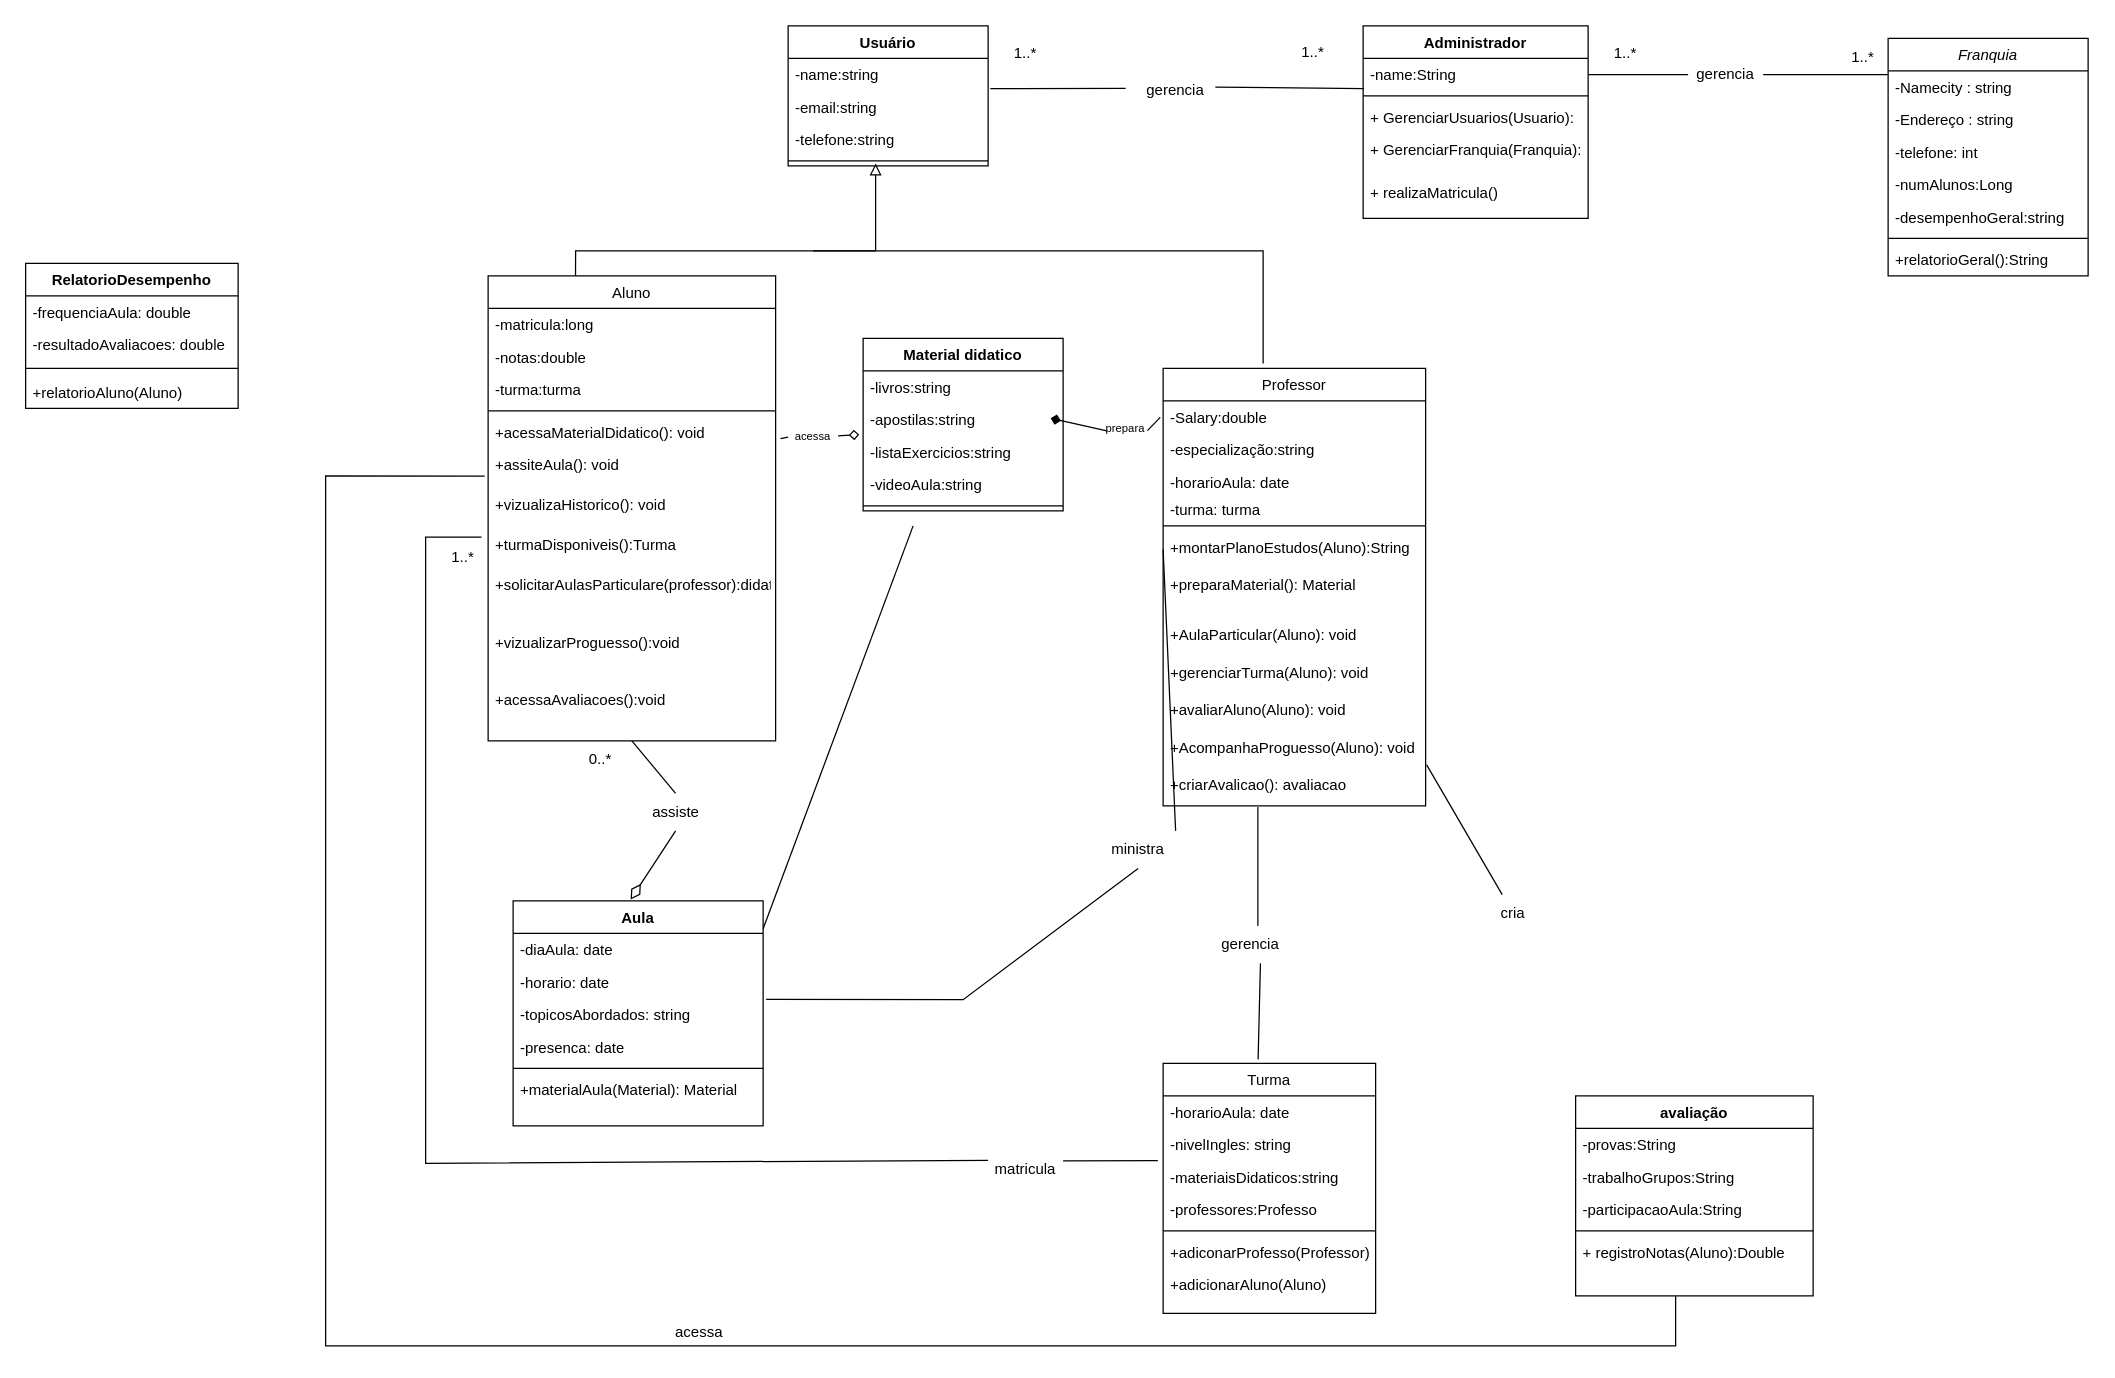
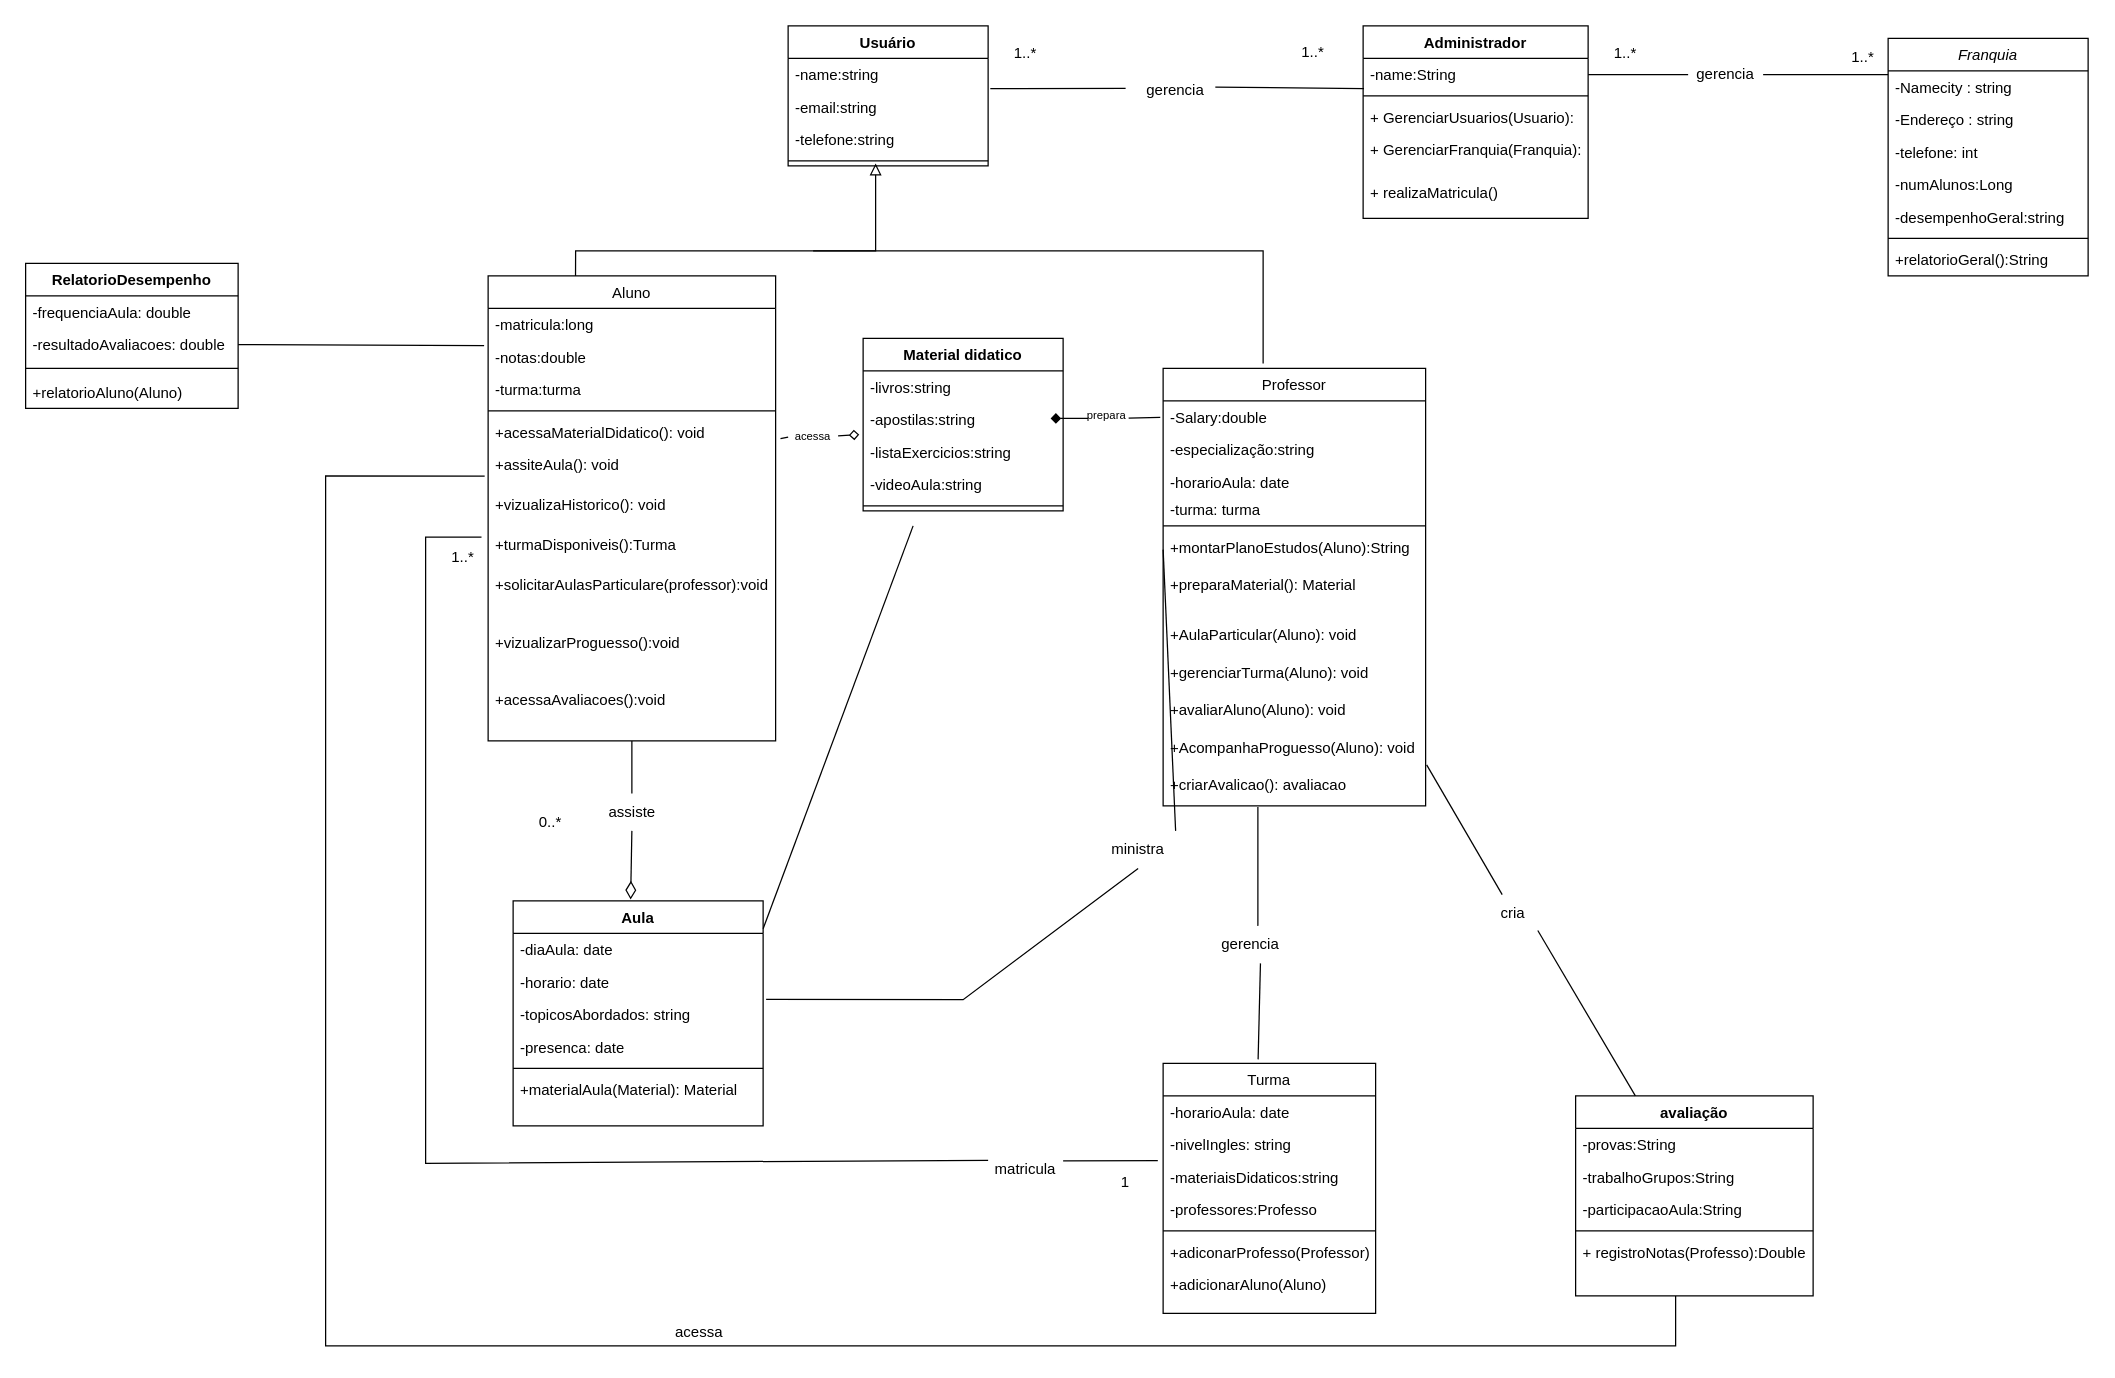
none -> (362, 345)
(1126, 428) -> (1107, 416)
(671, 585) -> (656, 585)
(601, 759) -> (551, 822)
(676, 812) -> (632, 812)
none -> (1587, 1013)
none -> (1126, 1182)
(1695, 1253) -> (1696, 1262)
